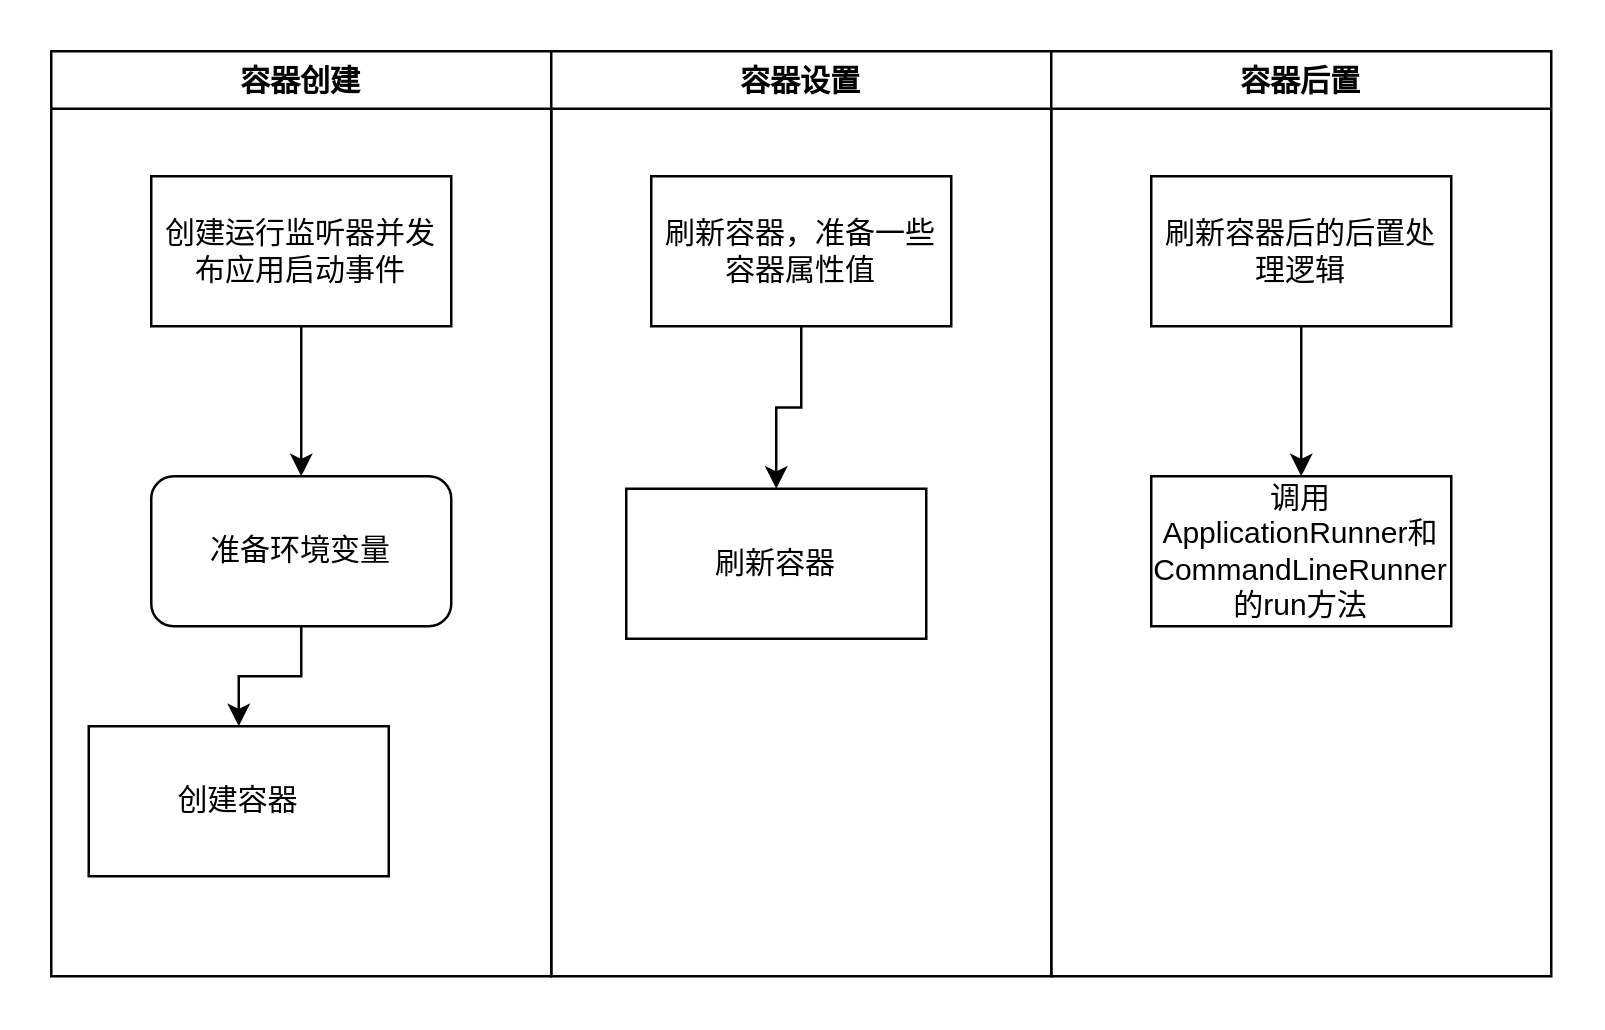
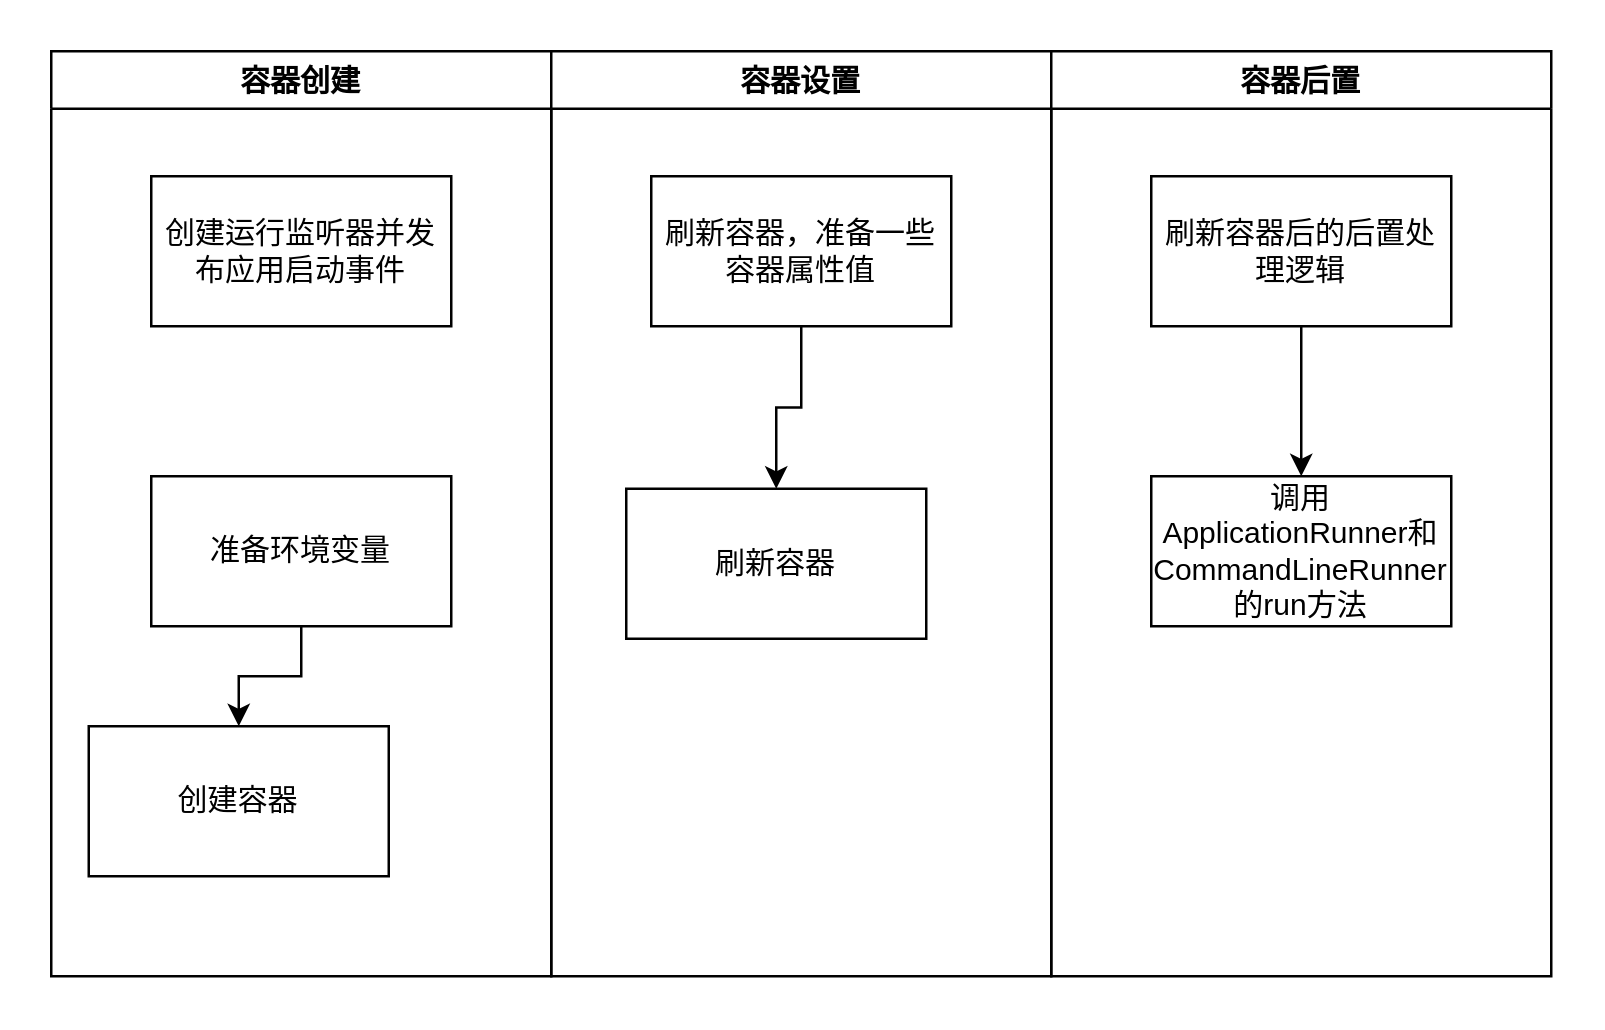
(301, 393) -> none
(301, 551) -> (301, 551)
